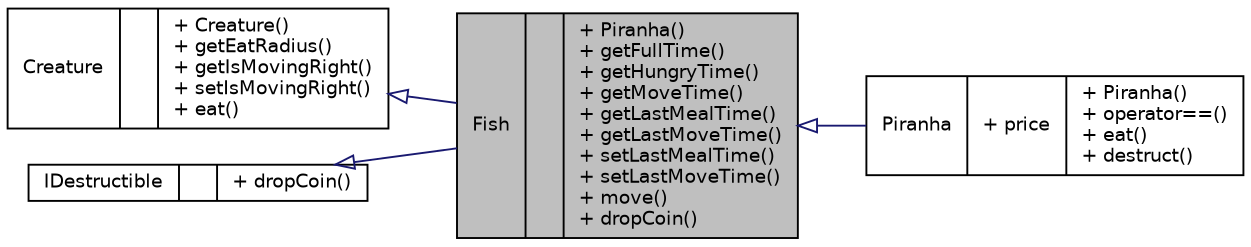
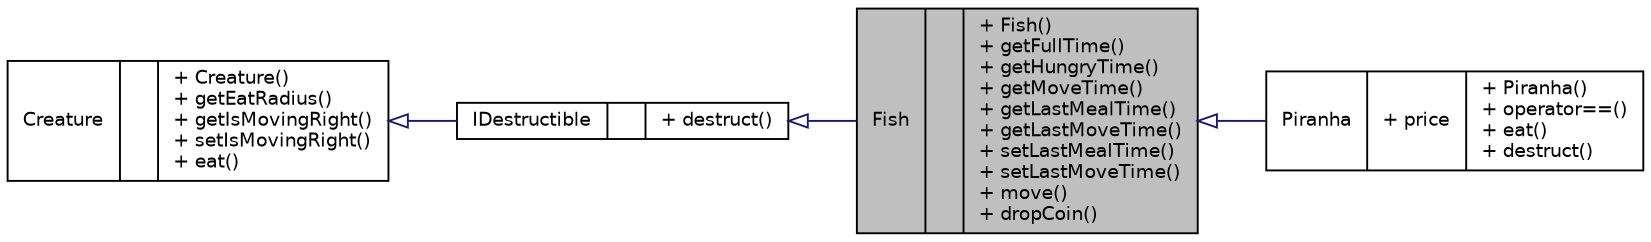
(632, 30) -> (1016, 26)
(432, 100) -> (432, 121)
(292, 182) -> (717, 120)
